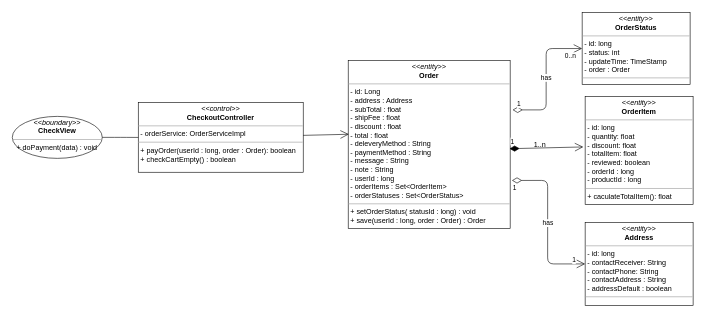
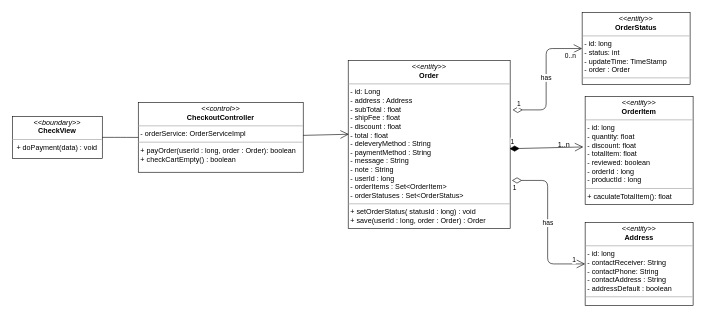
(57, 137) -> (57, 137)
(540, 144) -> (564, 144)
